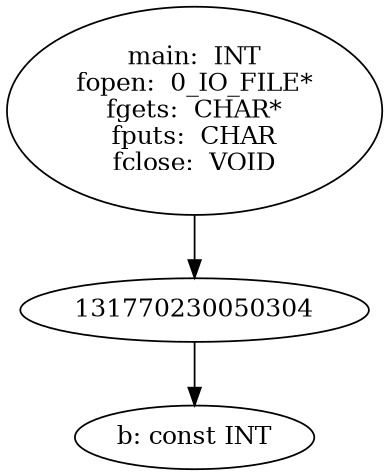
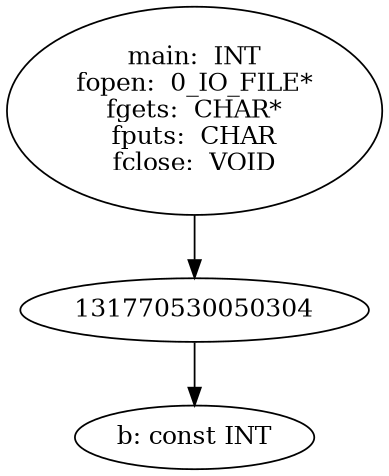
(195, 310) -> (195, 310)
